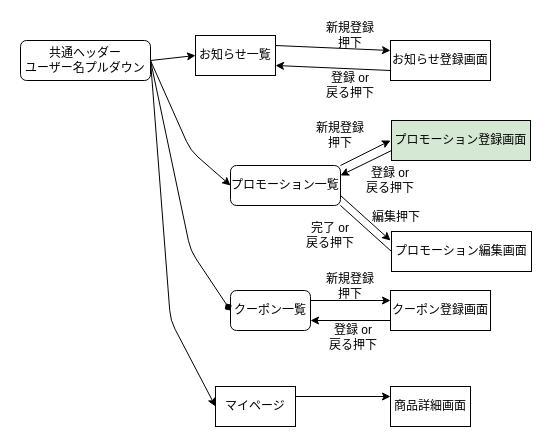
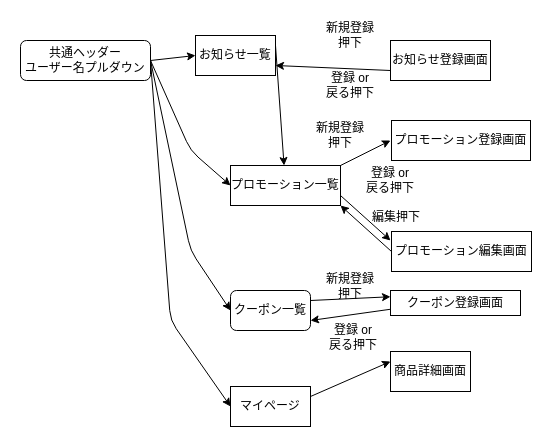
(330, 48) -> (280, 102)
(461, 141) -> (461, 141)
(369, 162) -> none
(286, 186) -> (286, 186)
(344, 208) -> (346, 210)
(331, 236) -> none
(226, 303) -> (226, 304)
(441, 311) -> (456, 303)
(256, 407) -> (271, 407)
(431, 407) -> (431, 372)
